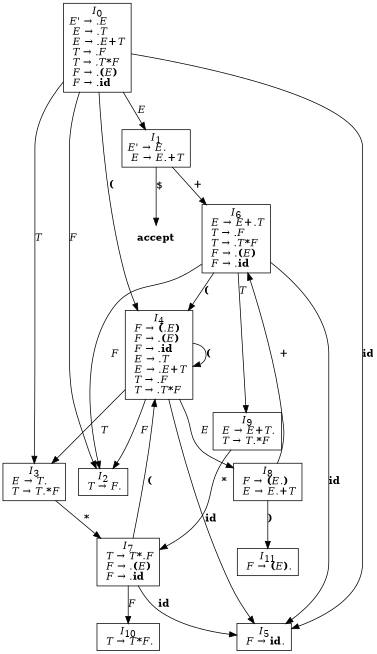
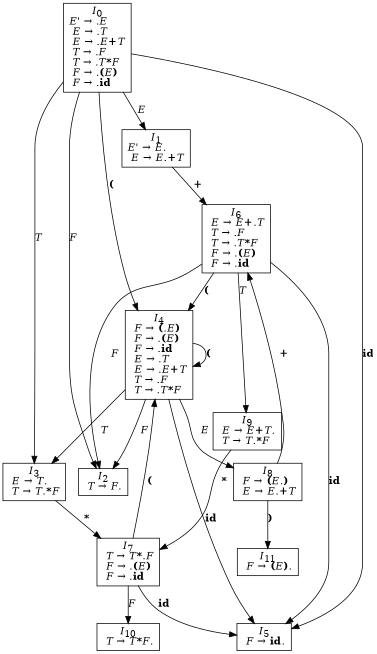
(156, 239) -> none
